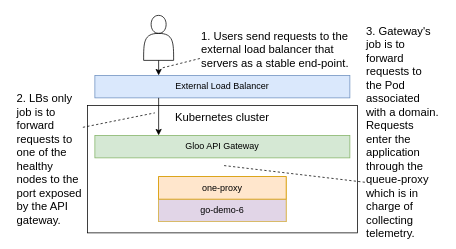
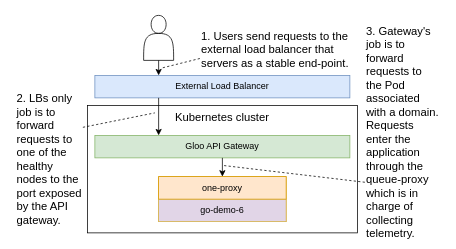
none -> (222, 163)
